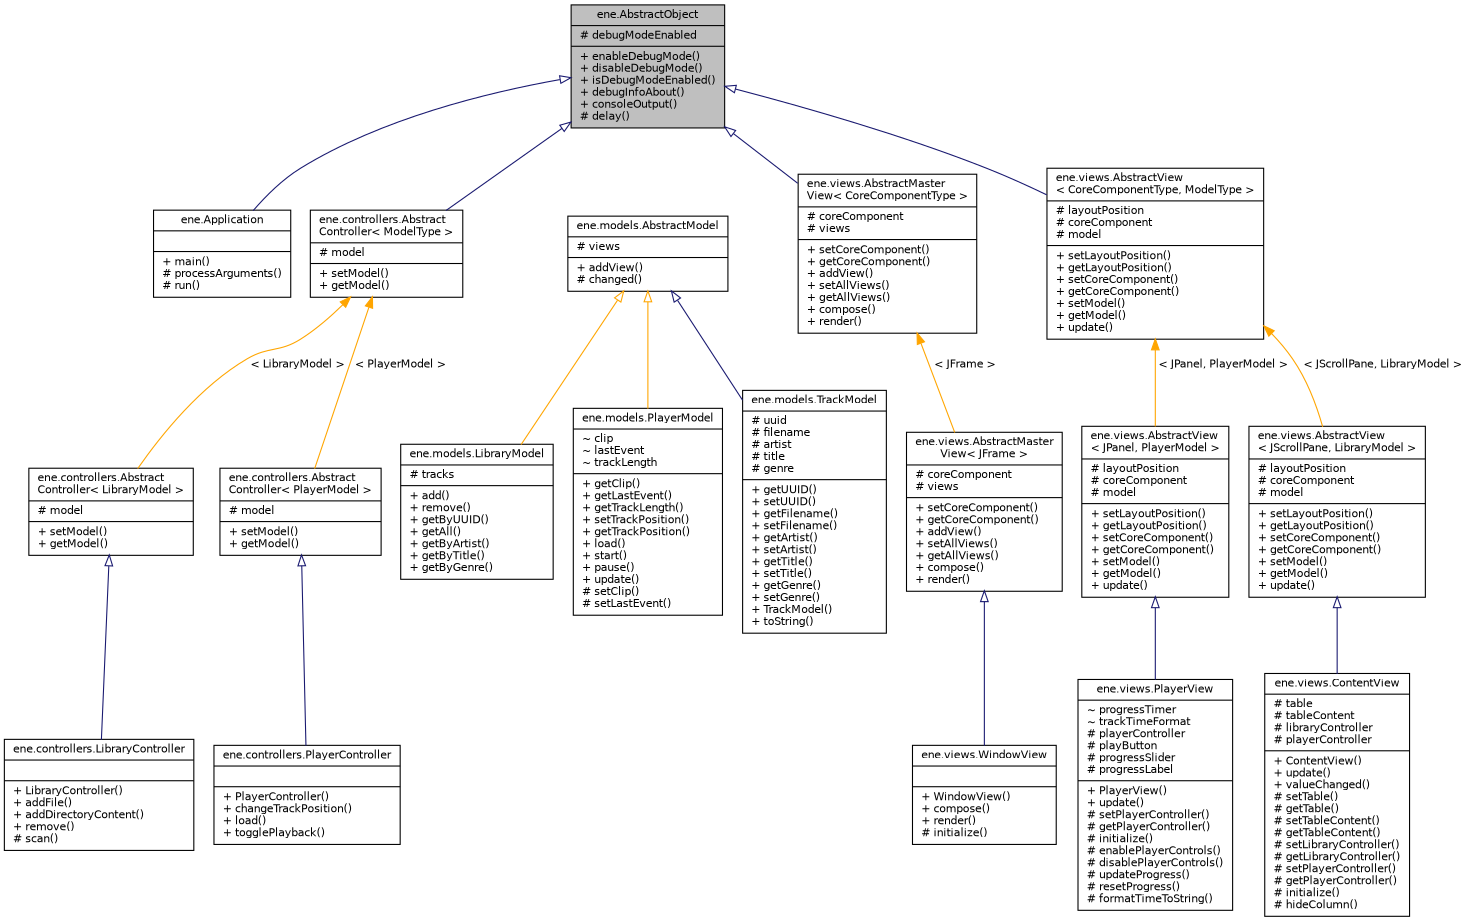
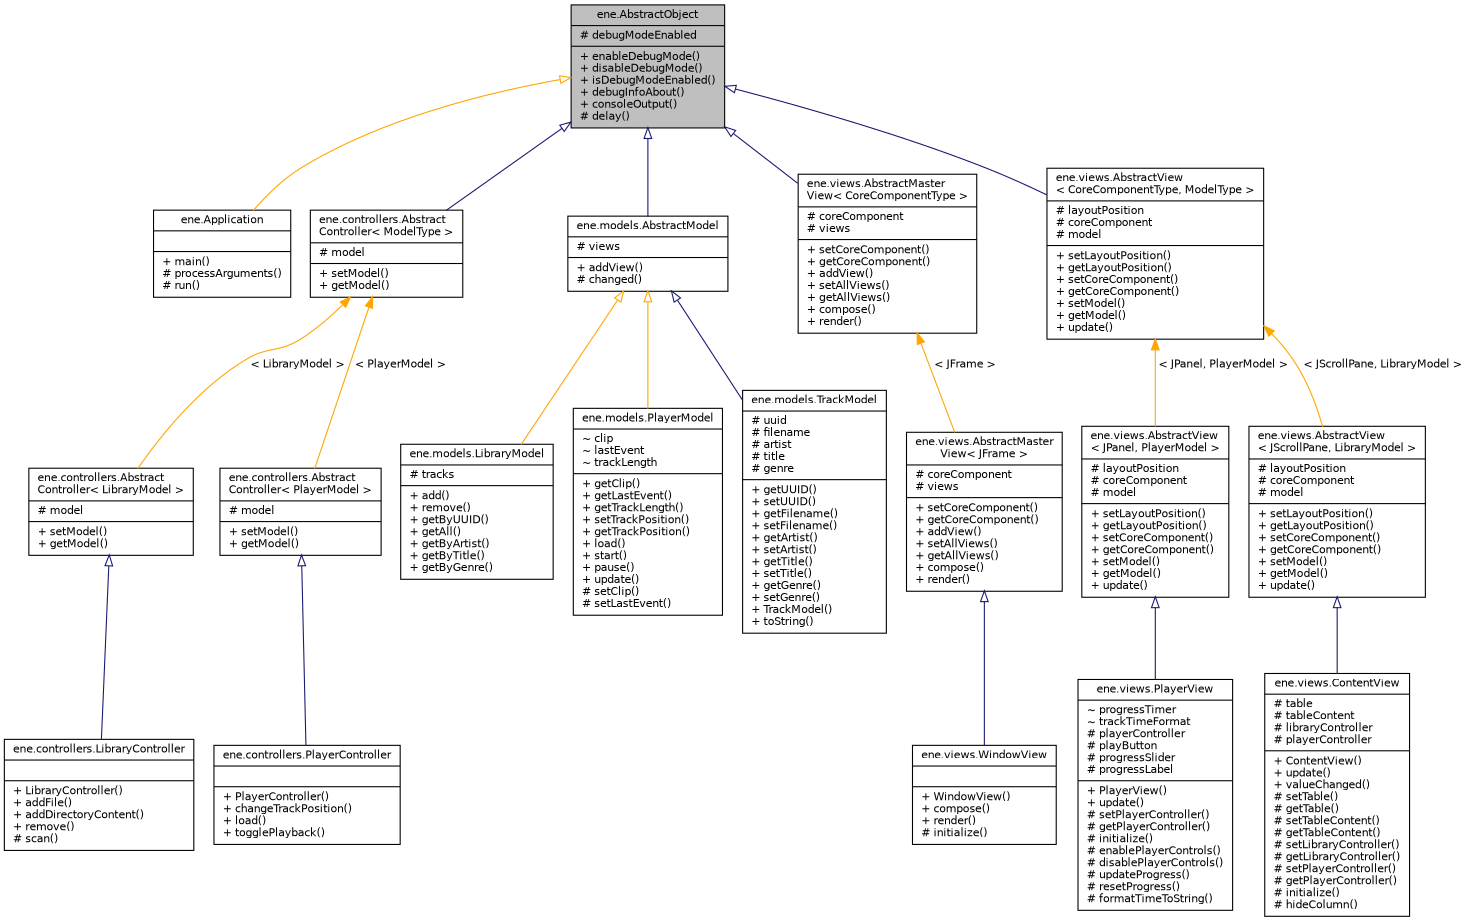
(396, 123) -> (396, 123)
none -> (648, 178)
